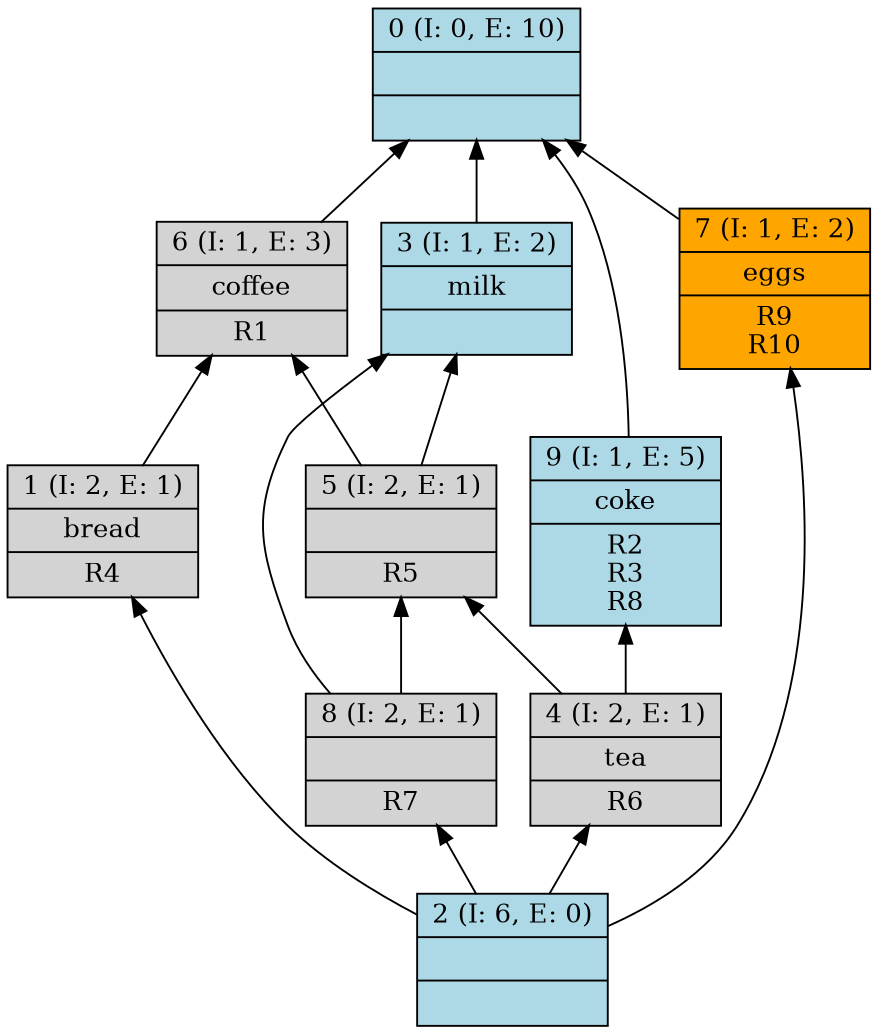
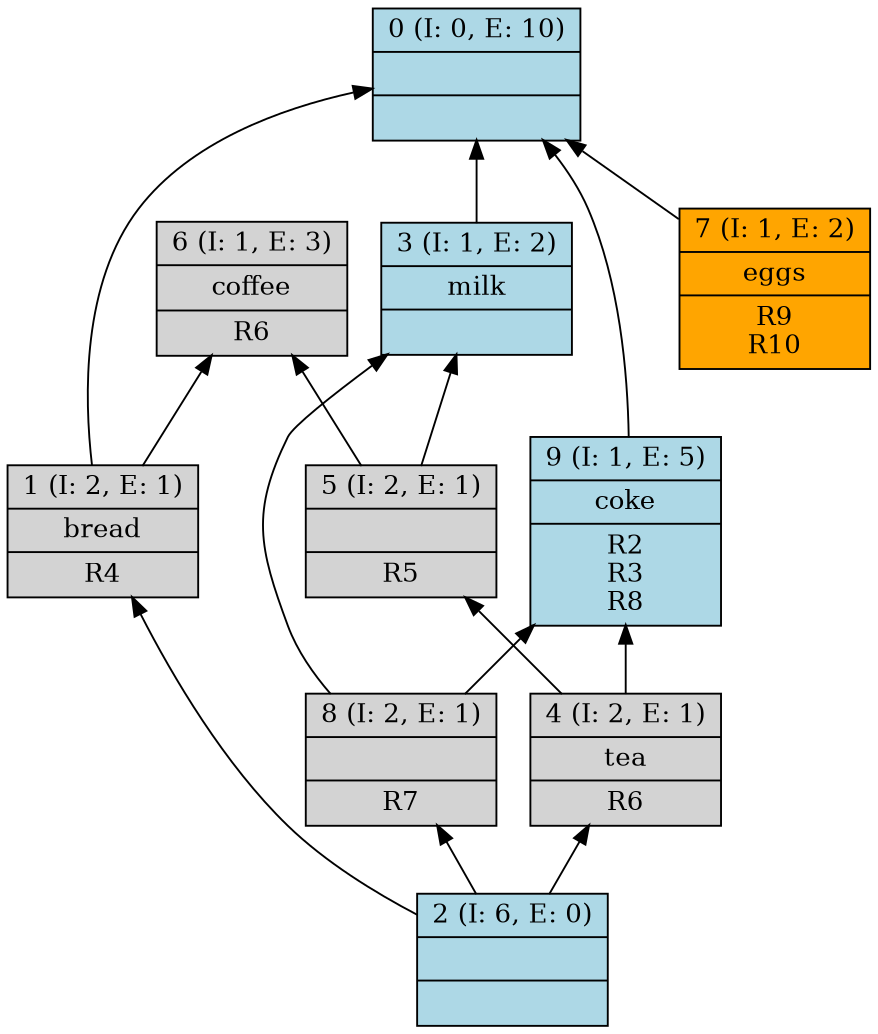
(357, 188) -> (134, 216)
(252, 332) -> (252, 332)
(401, 655) -> (493, 666)
(788, 694) -> none
